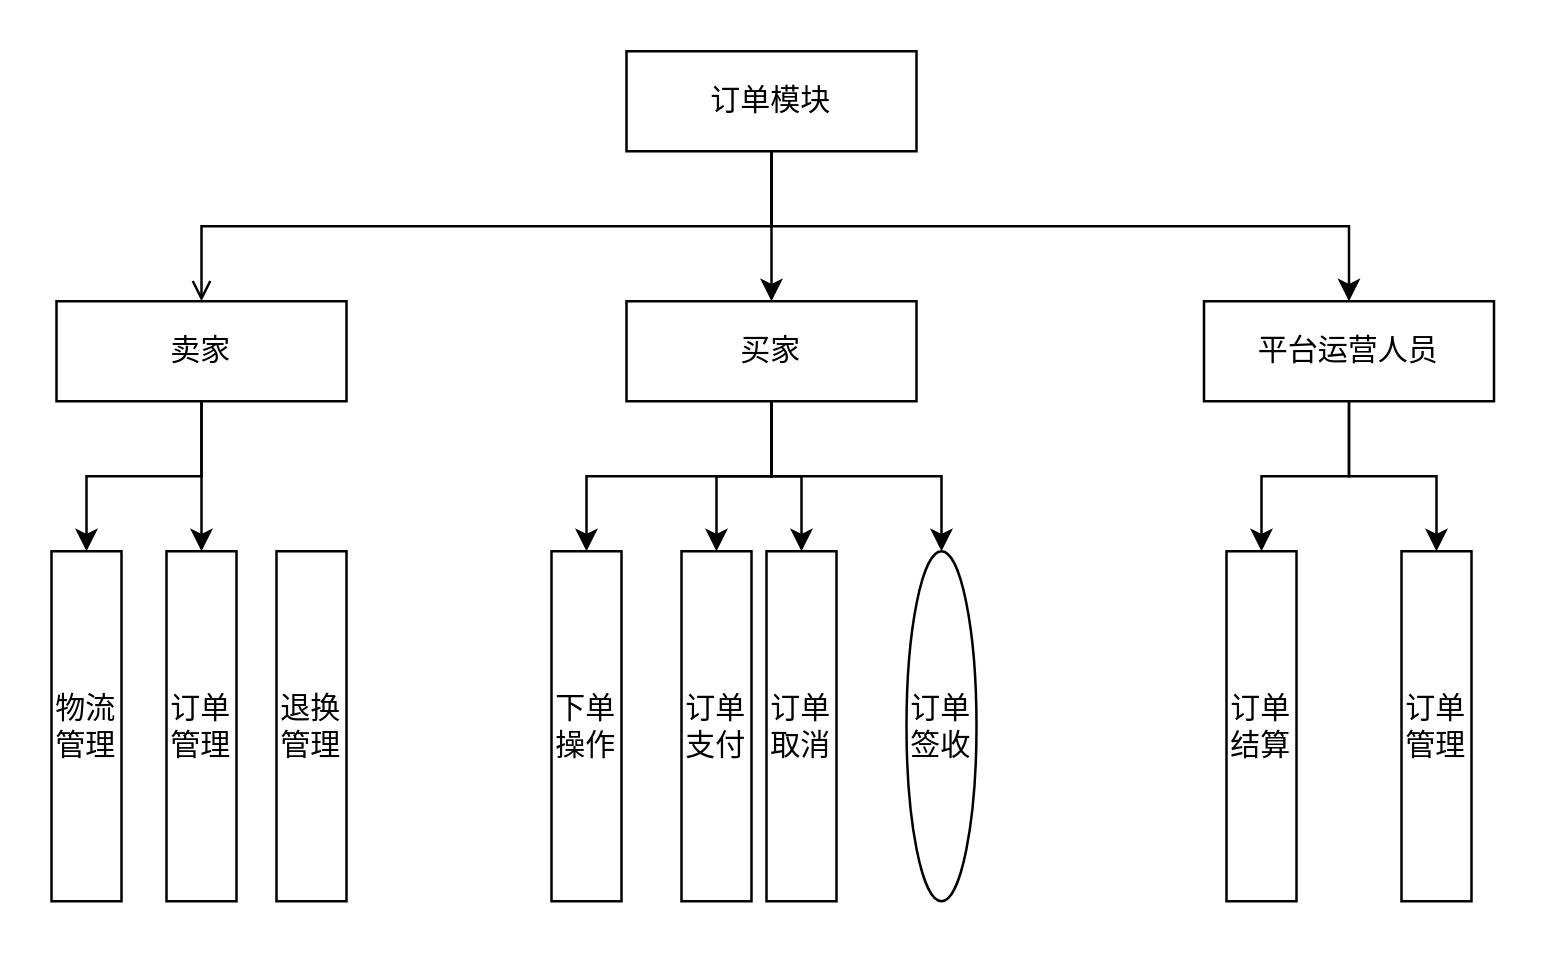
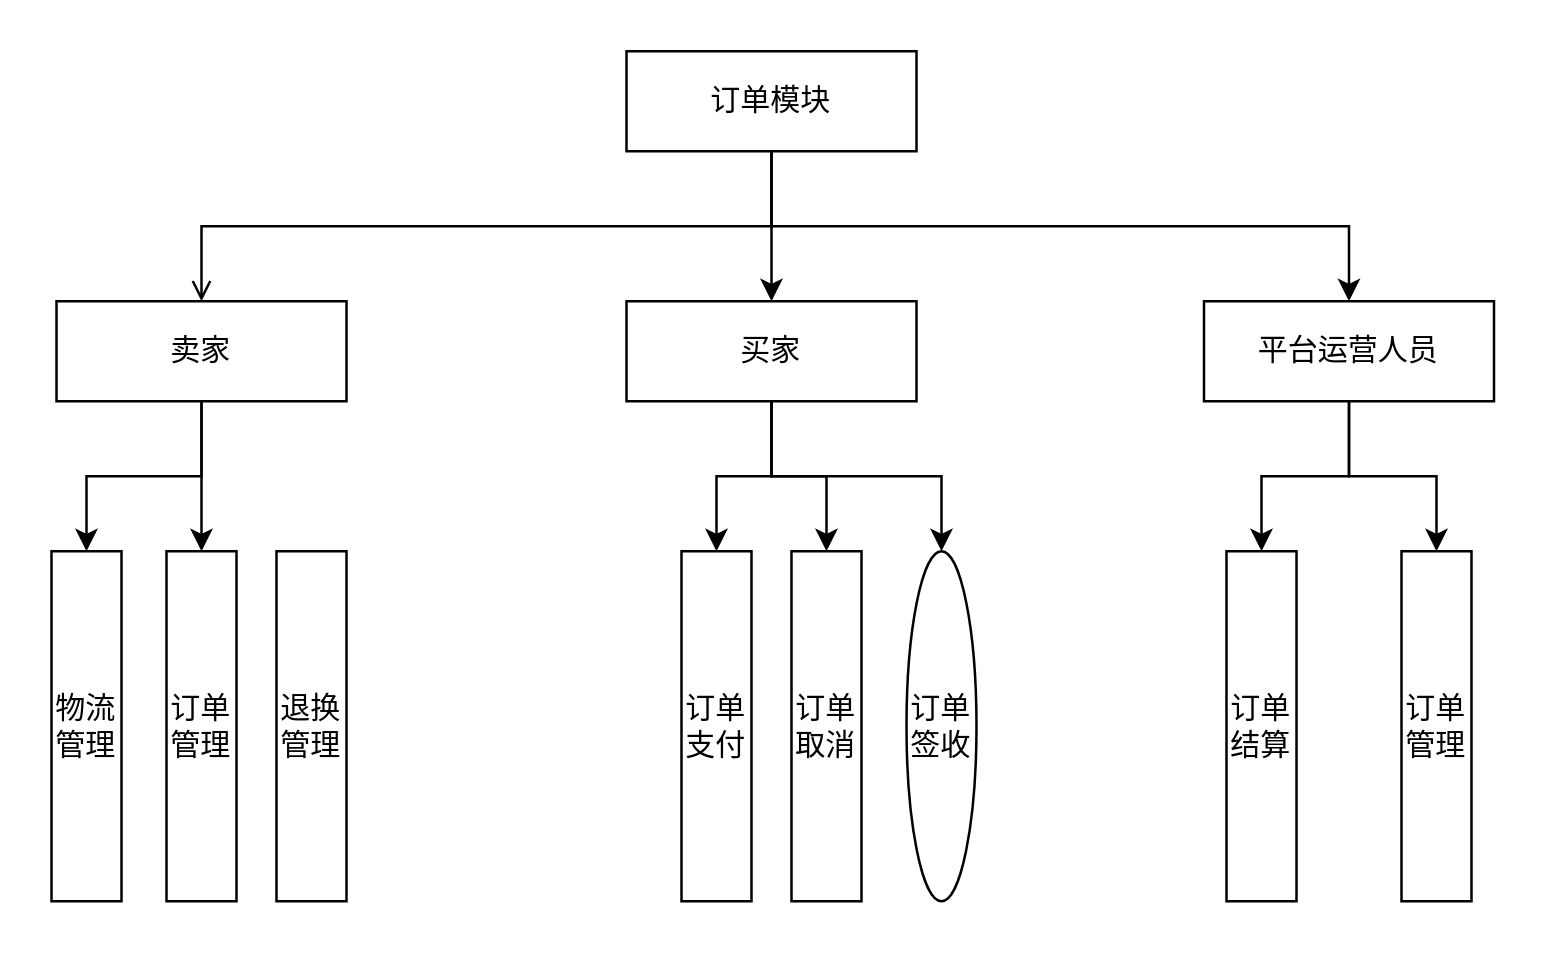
(620, 476) -> none
(586, 726) -> none
(801, 726) -> (826, 726)
